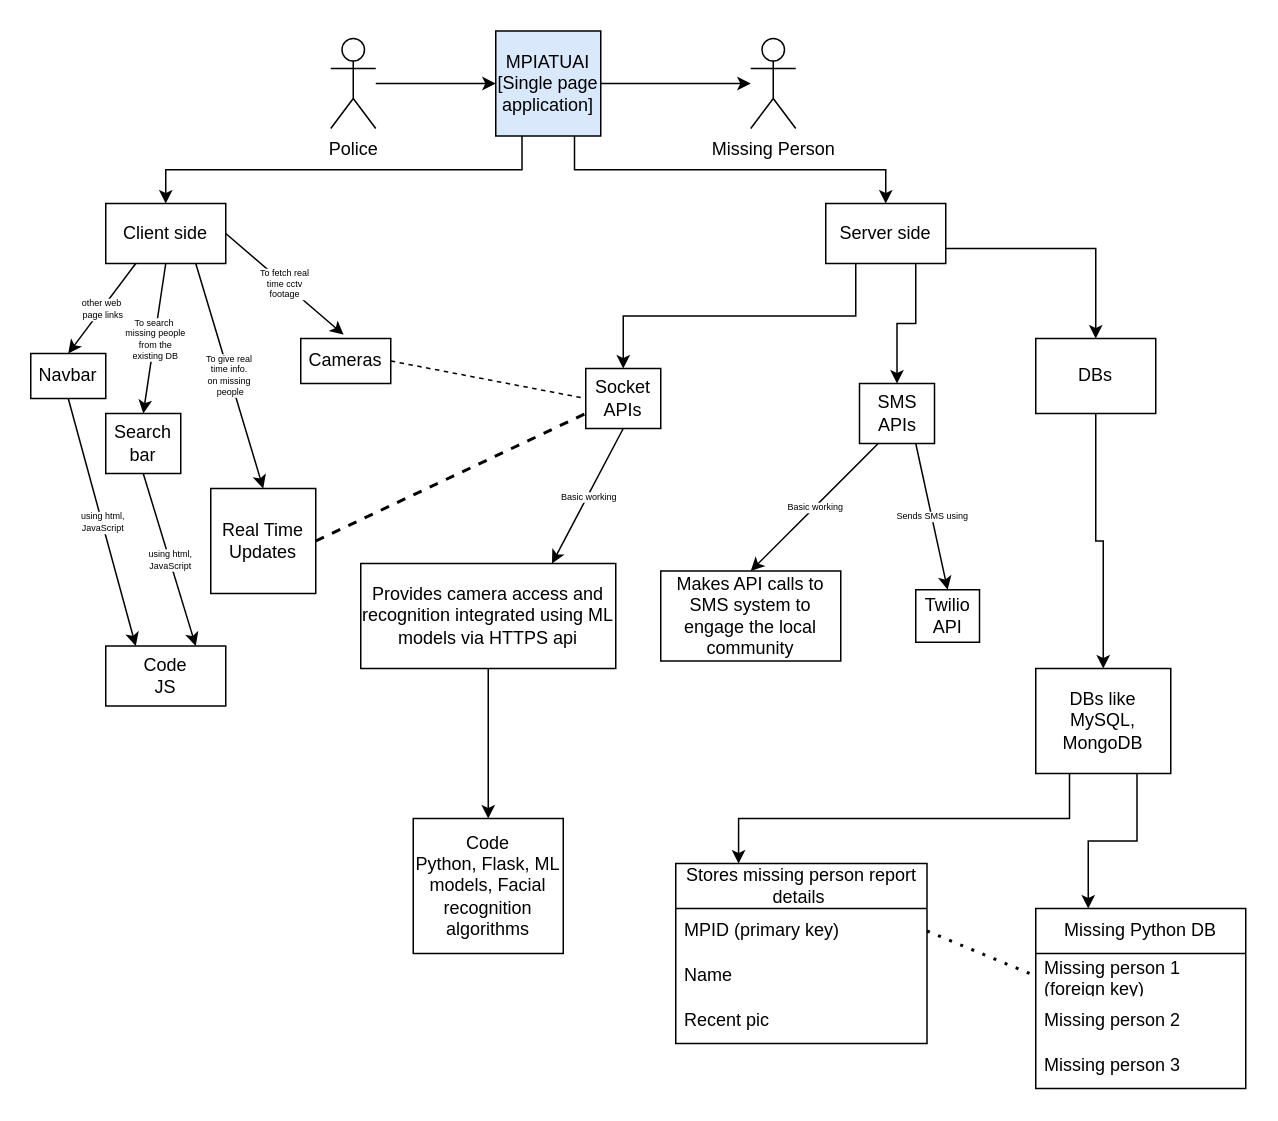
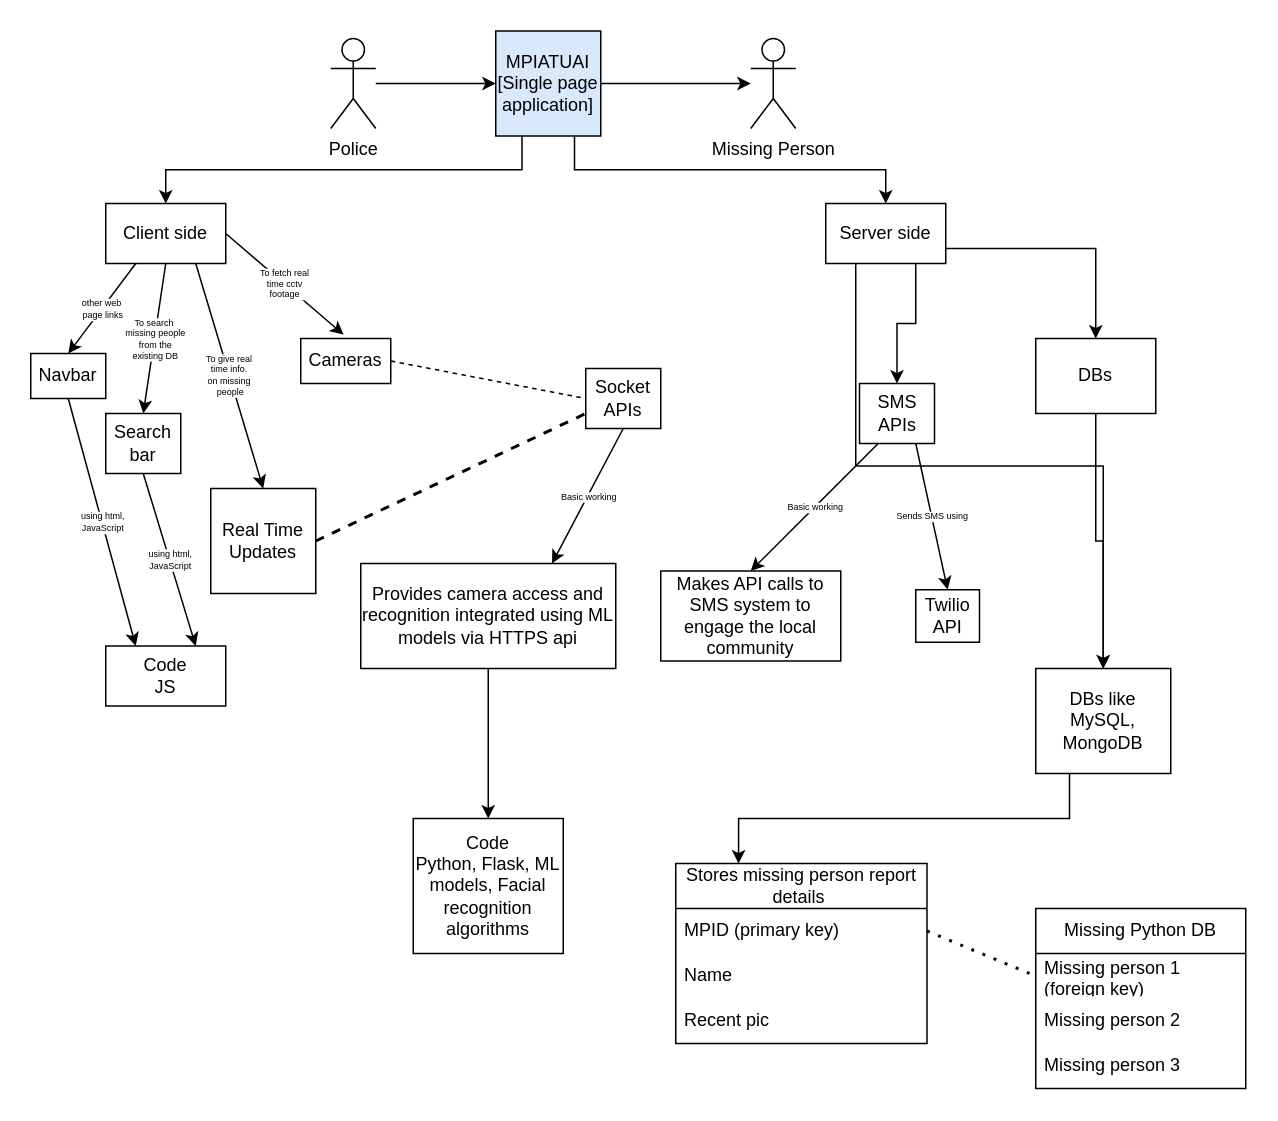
(720, 316) -> (939, 466)
(1118, 841) -> none
